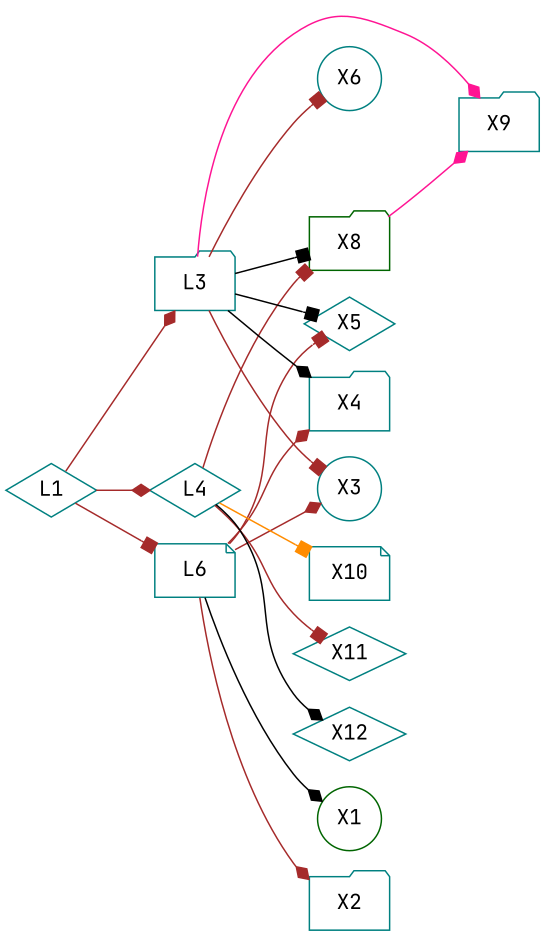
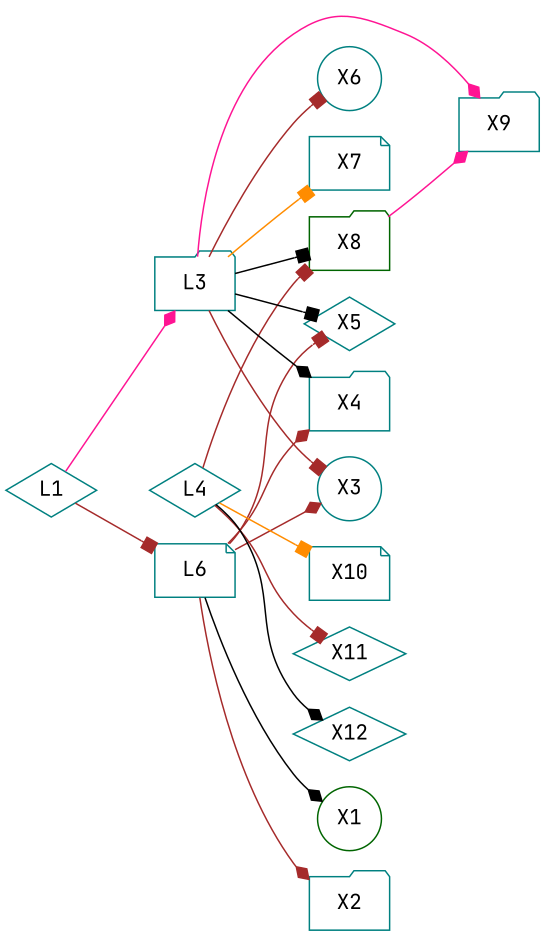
none -> (350, 163)
(115, 399) -> (115, 399)
(114, 490) -> none
